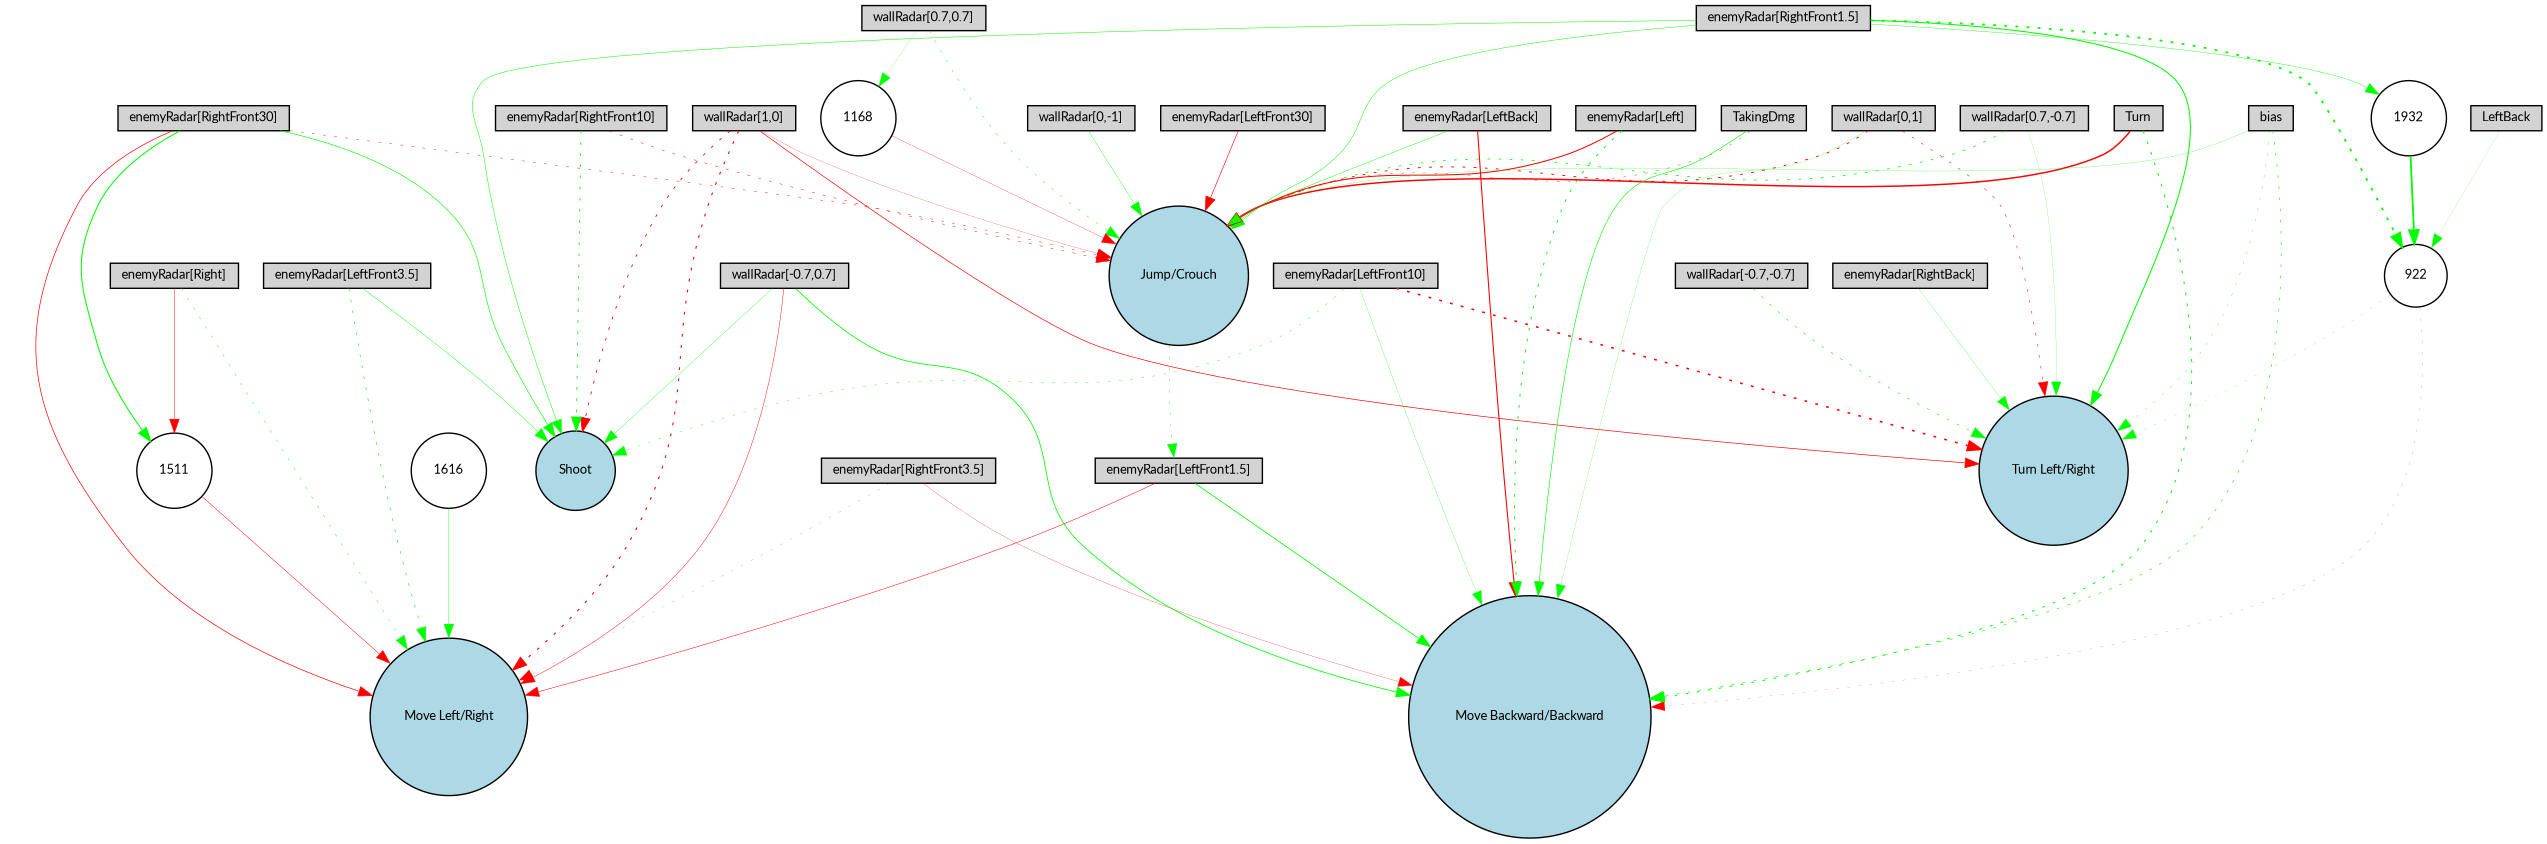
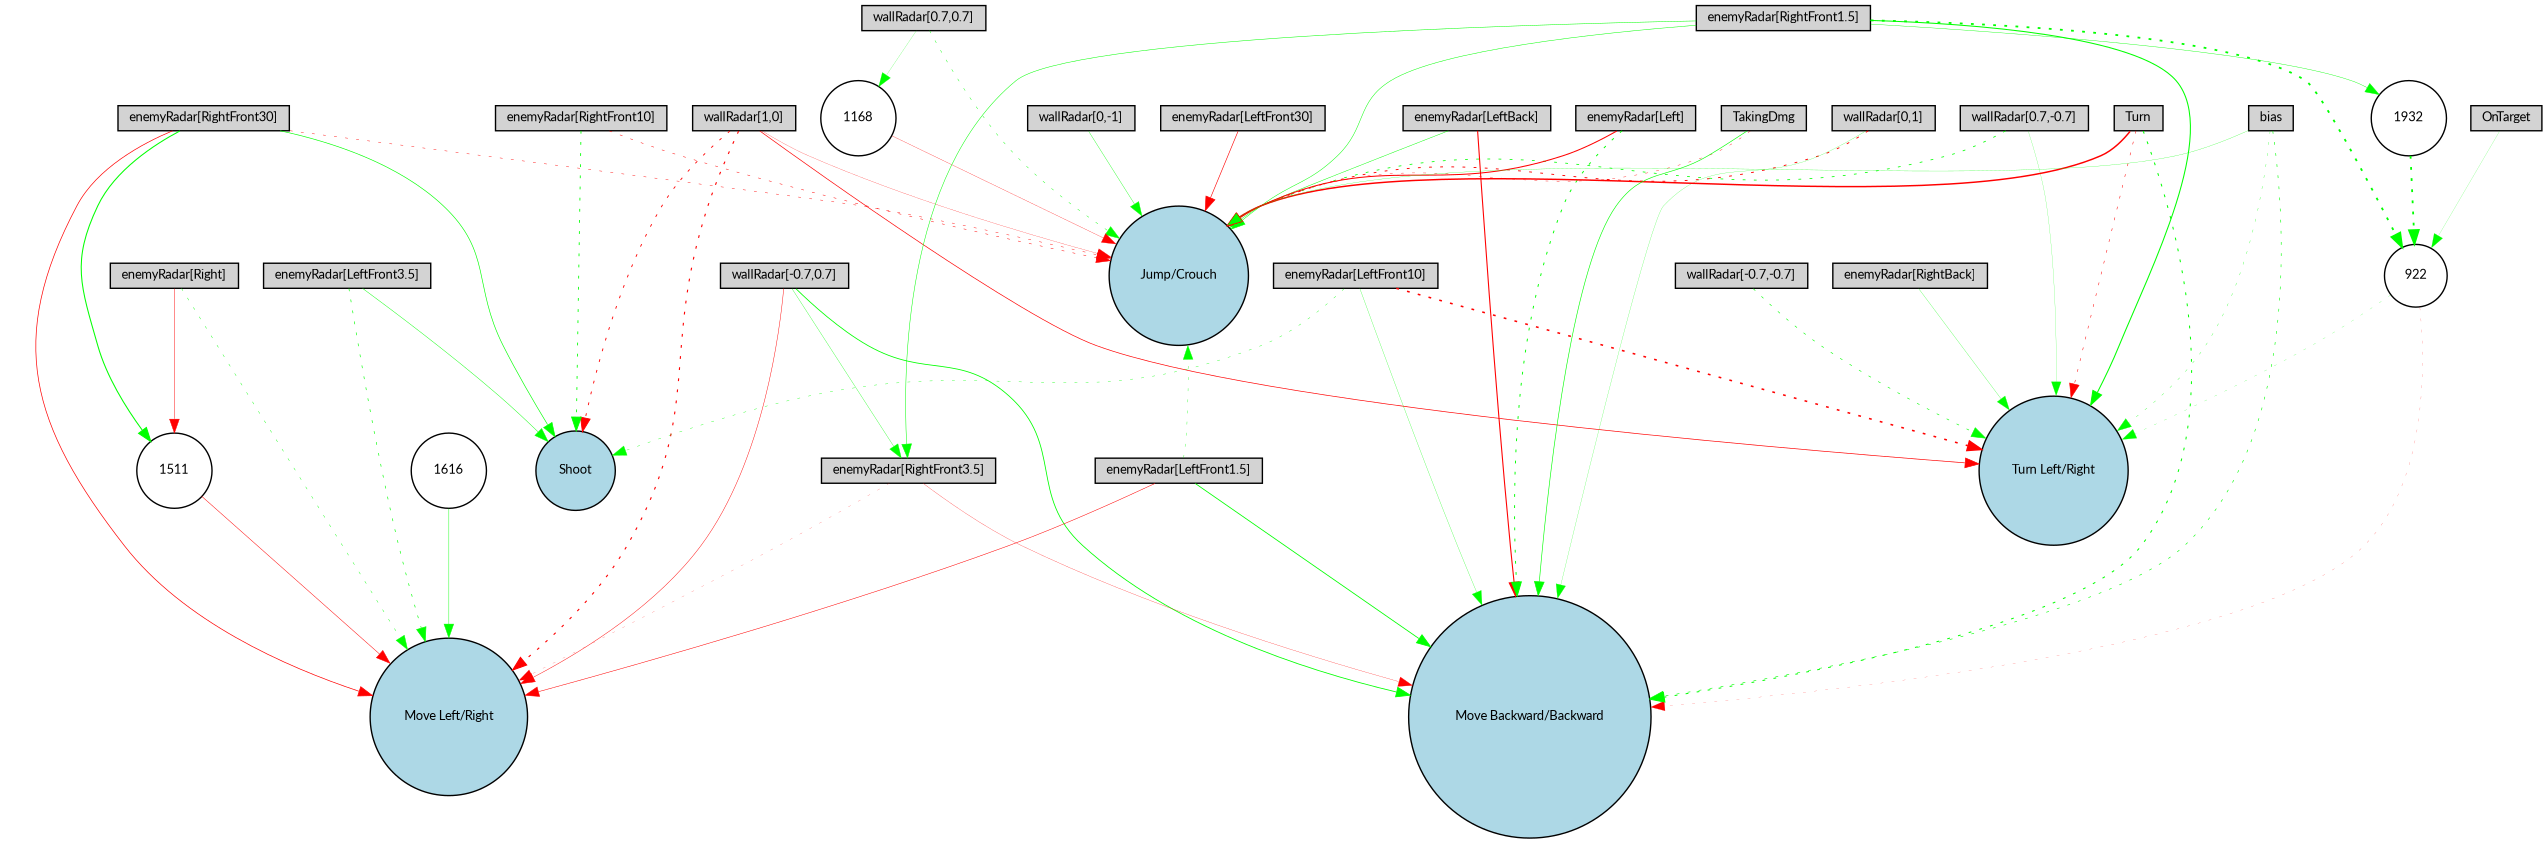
(951, 37) -> (1159, 49)
(2506, 118) -> (2506, 118)
(2412, 193) -> (2412, 193)
(2012, 232) -> (2105, 257)
(693, 361) -> (843, 368)
(1170, 395) -> (1188, 409)
